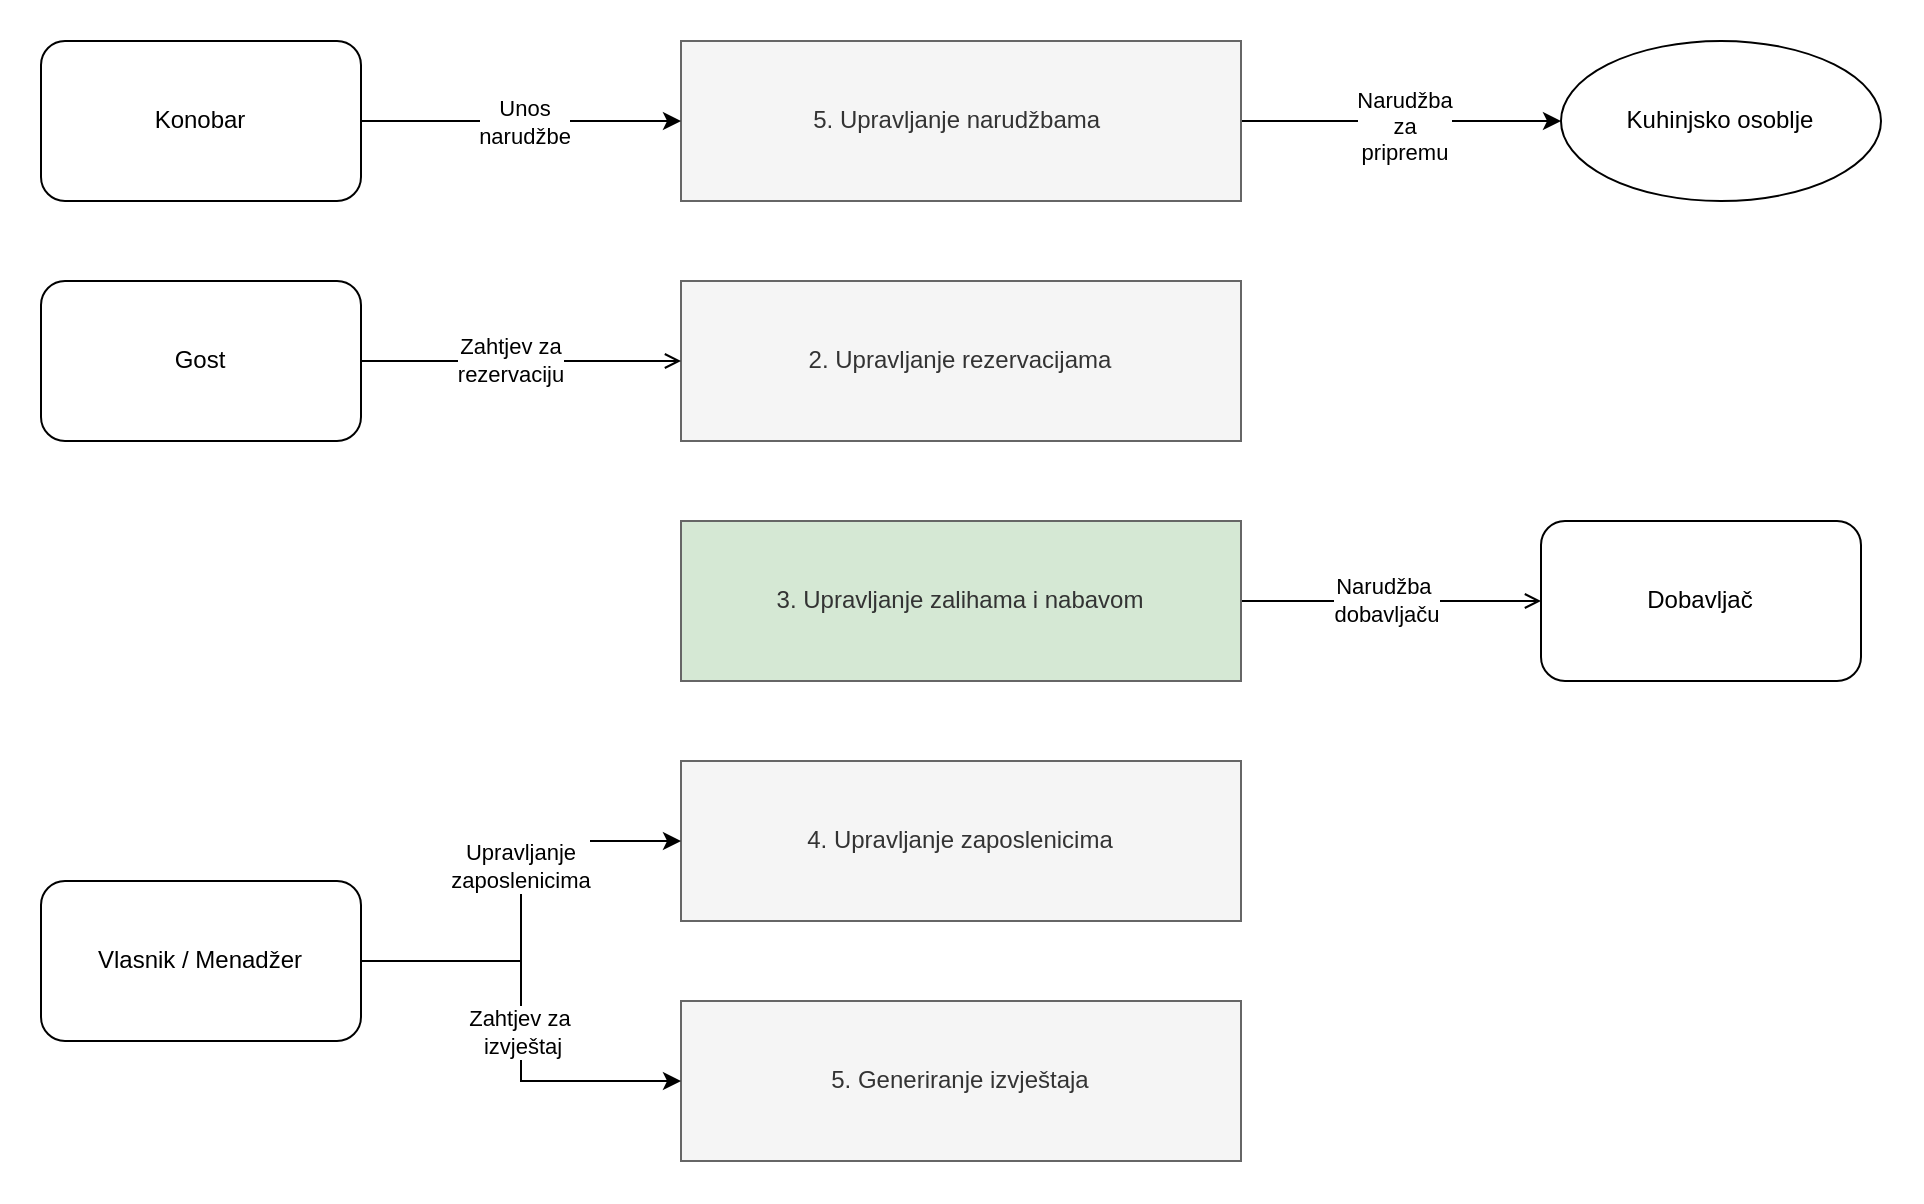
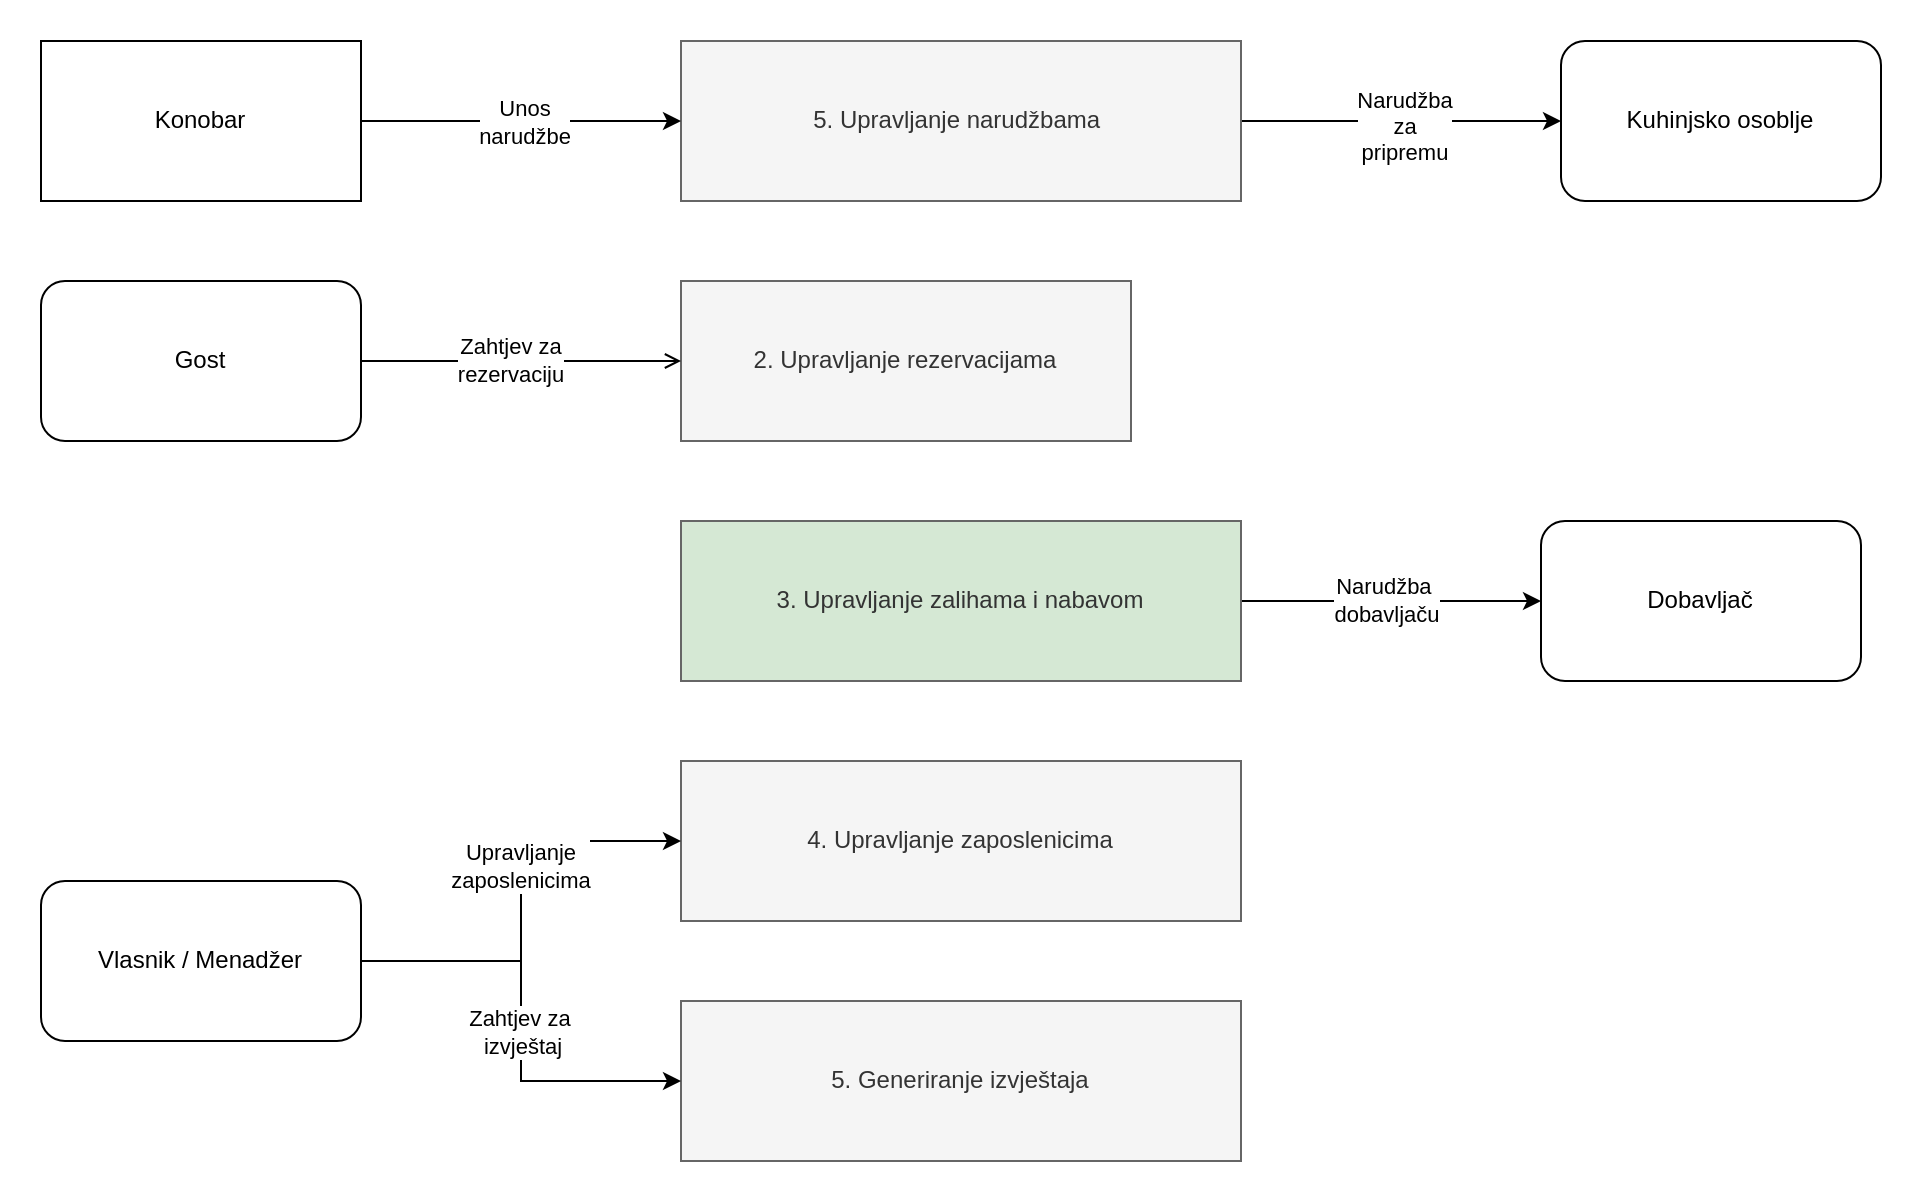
(201, 121) -> (201, 121)
(1721, 121) -> (1721, 121)
(961, 361) -> (906, 361)
(1529, 601) -> (1526, 601)
